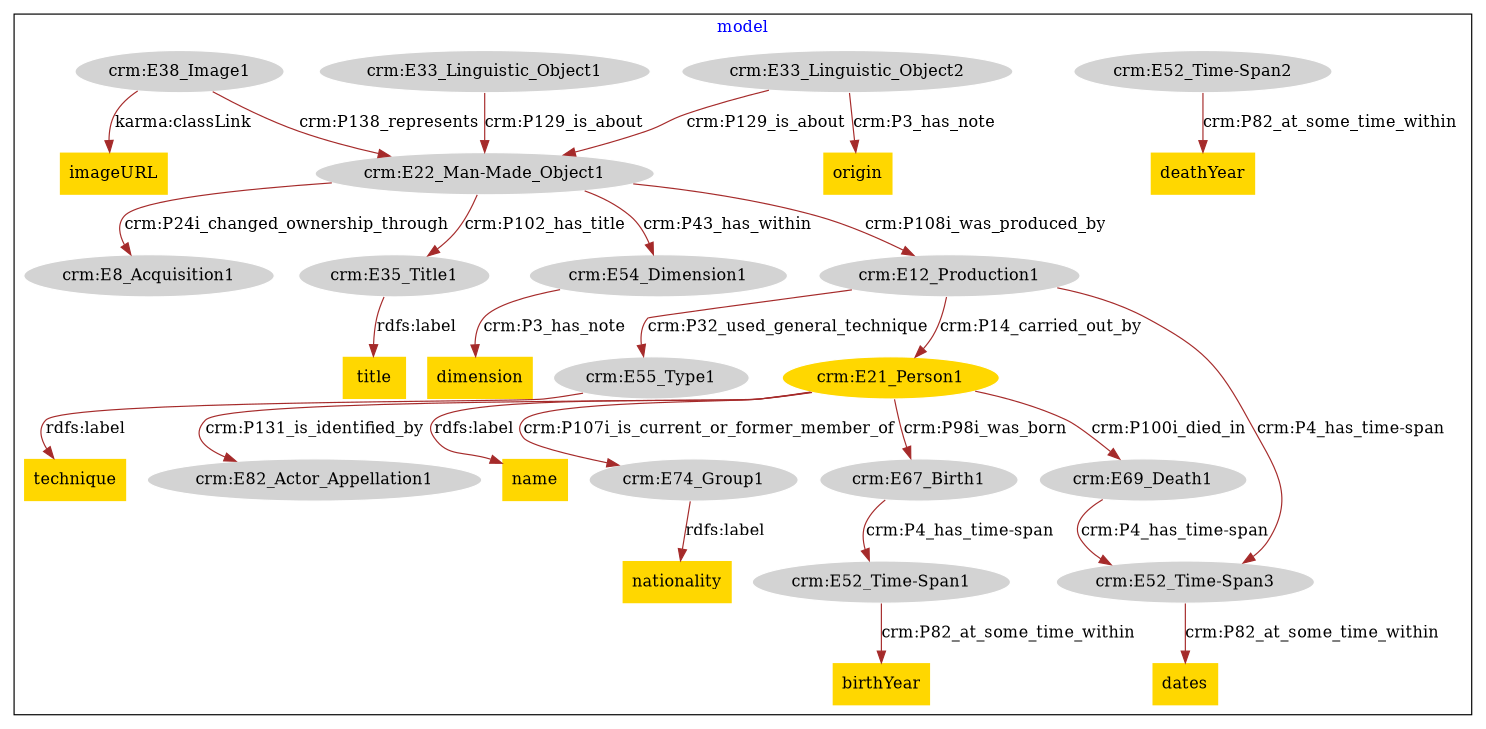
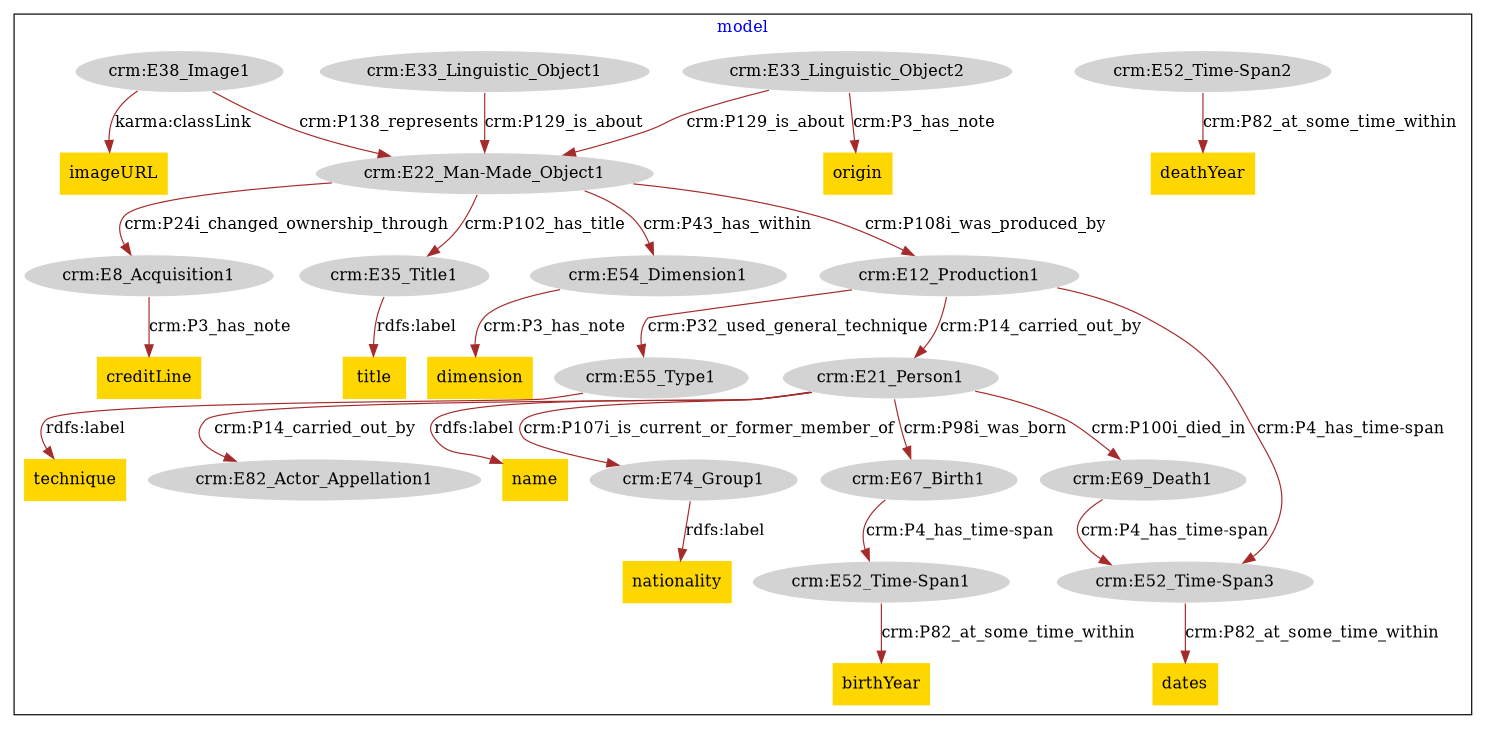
none -> (149, 378)
(891, 378) -> (891, 378)
(315, 429) -> (315, 429)
